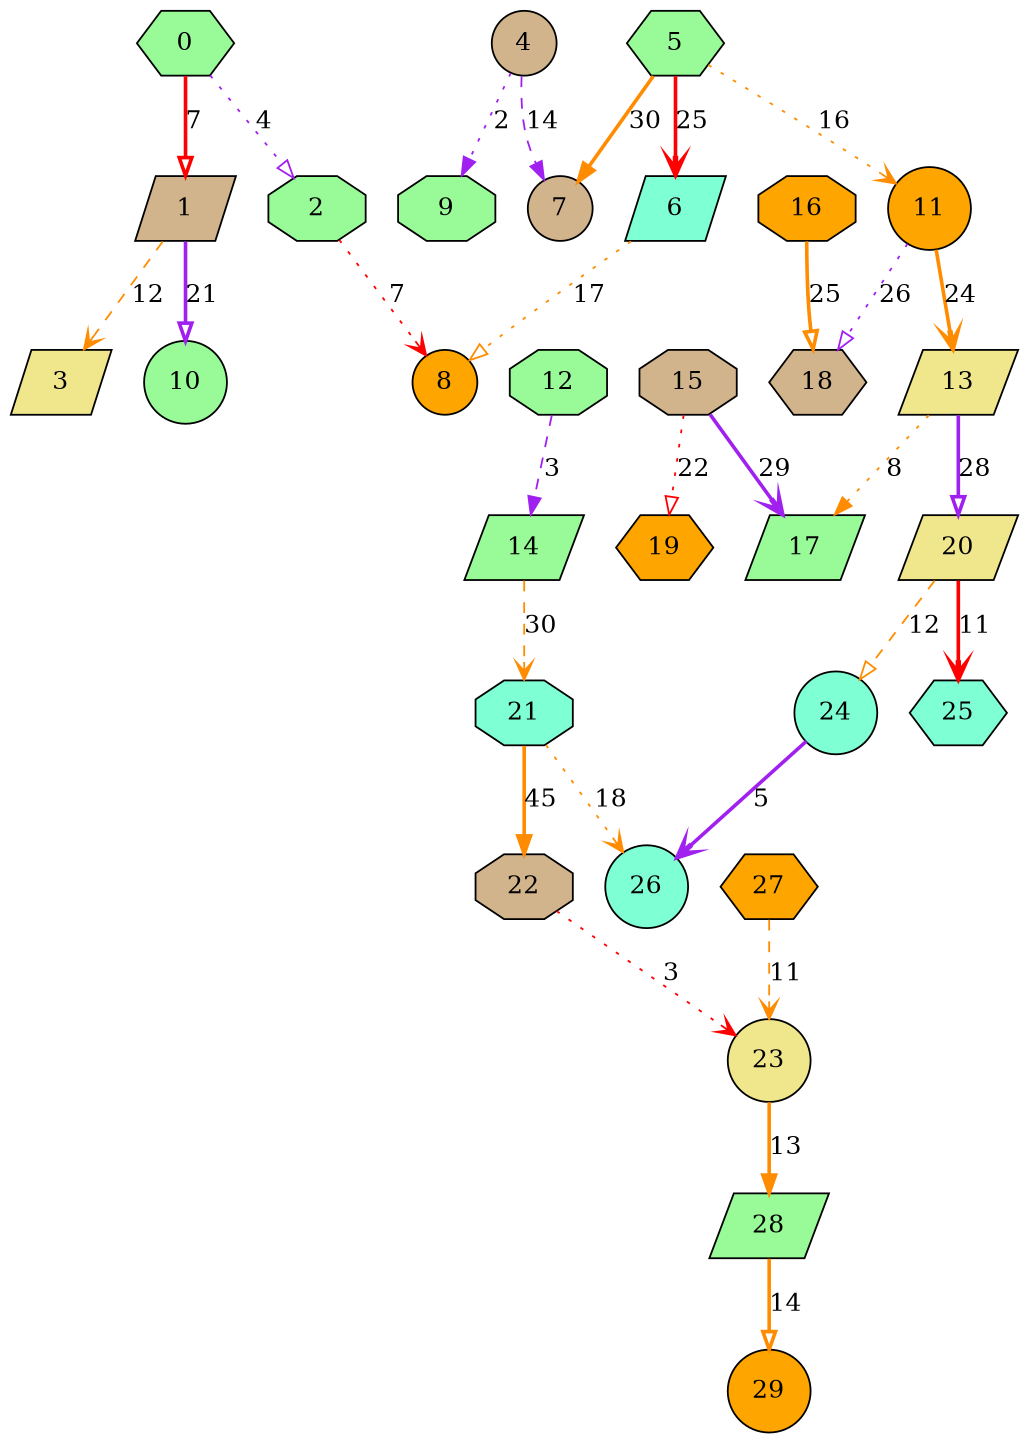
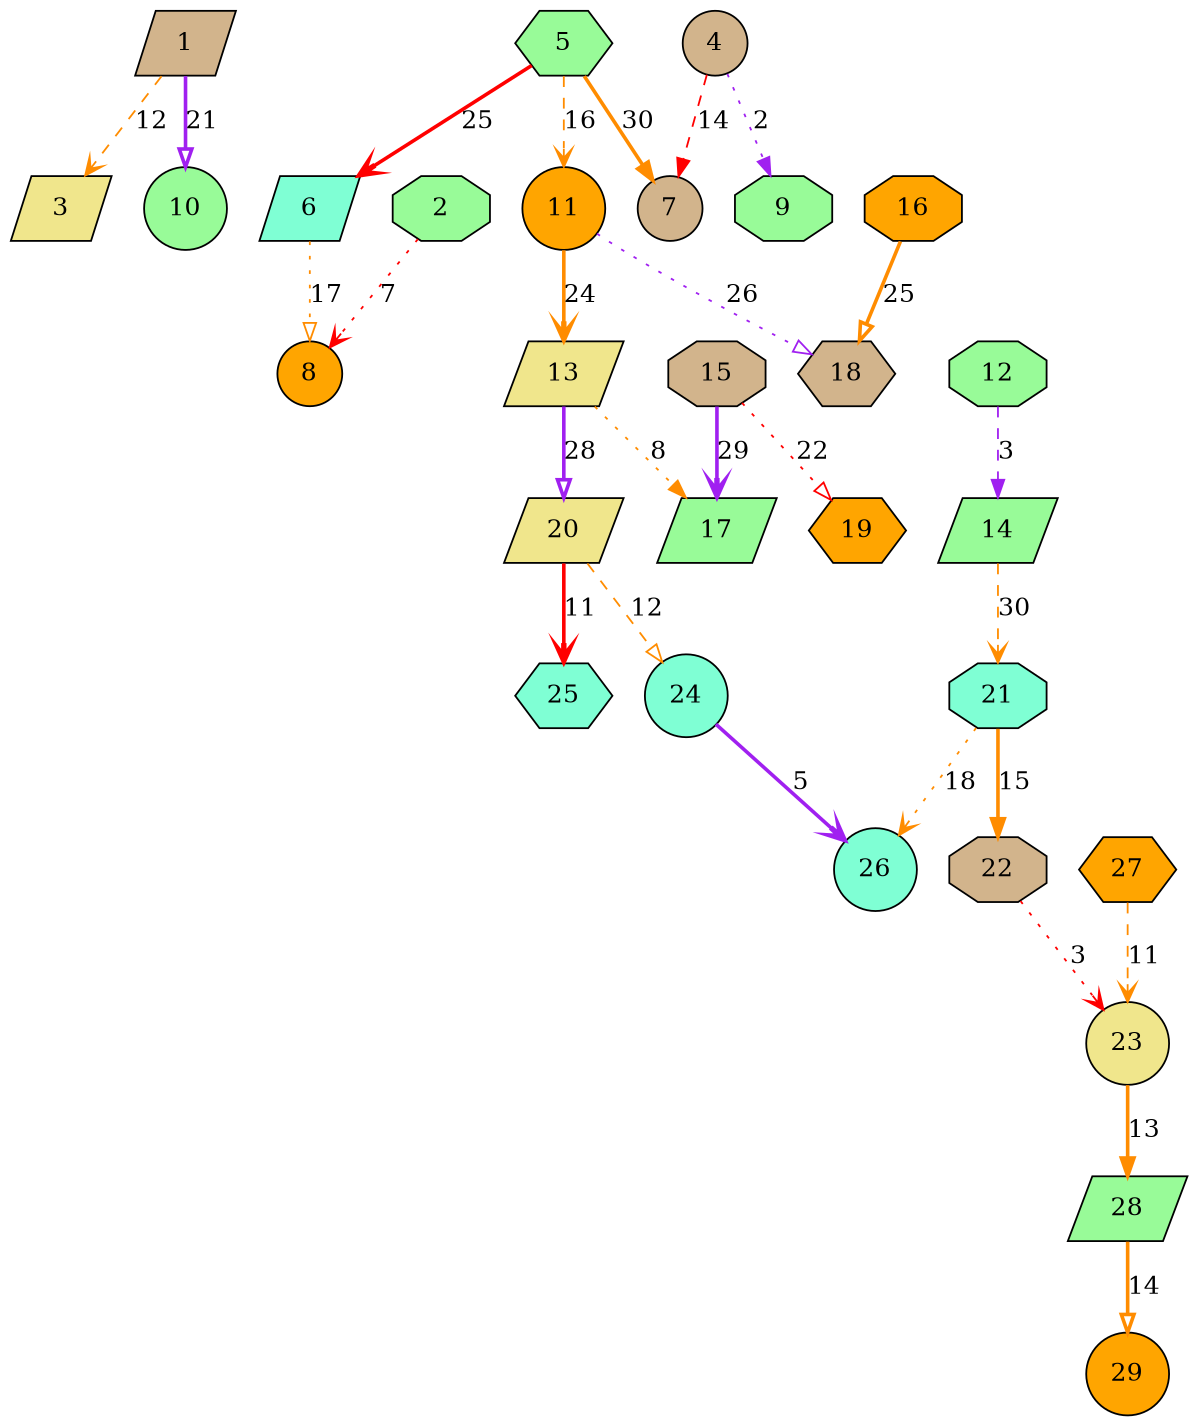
(186, 43) -> none
(795, 119) -> (564, 112)
(523, 121) -> (695, 117)
(541, 800) -> (1015, 783)
